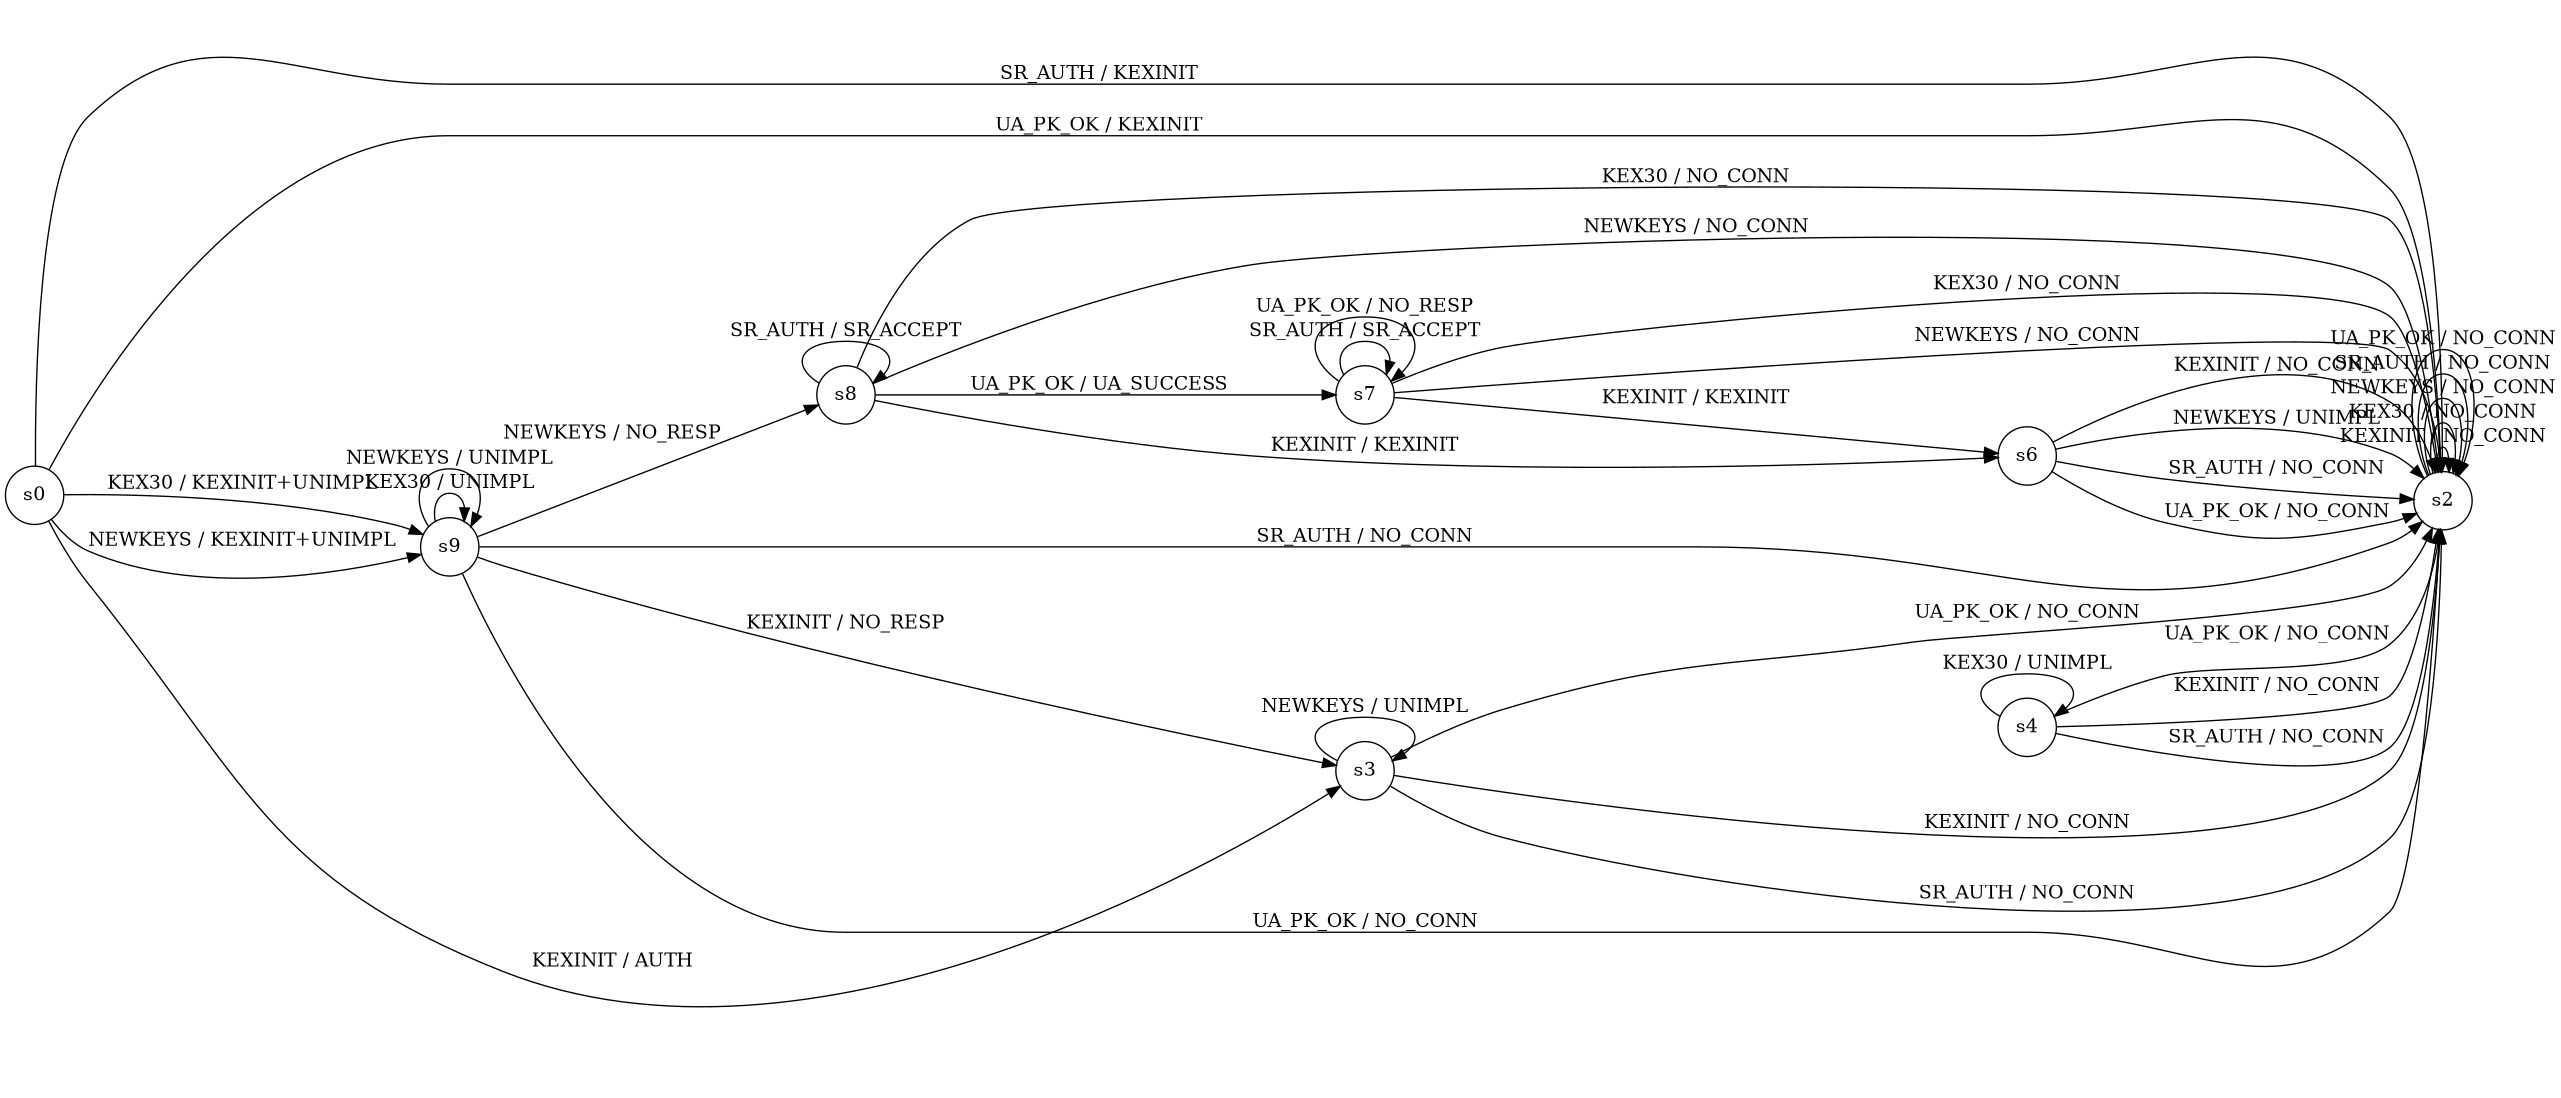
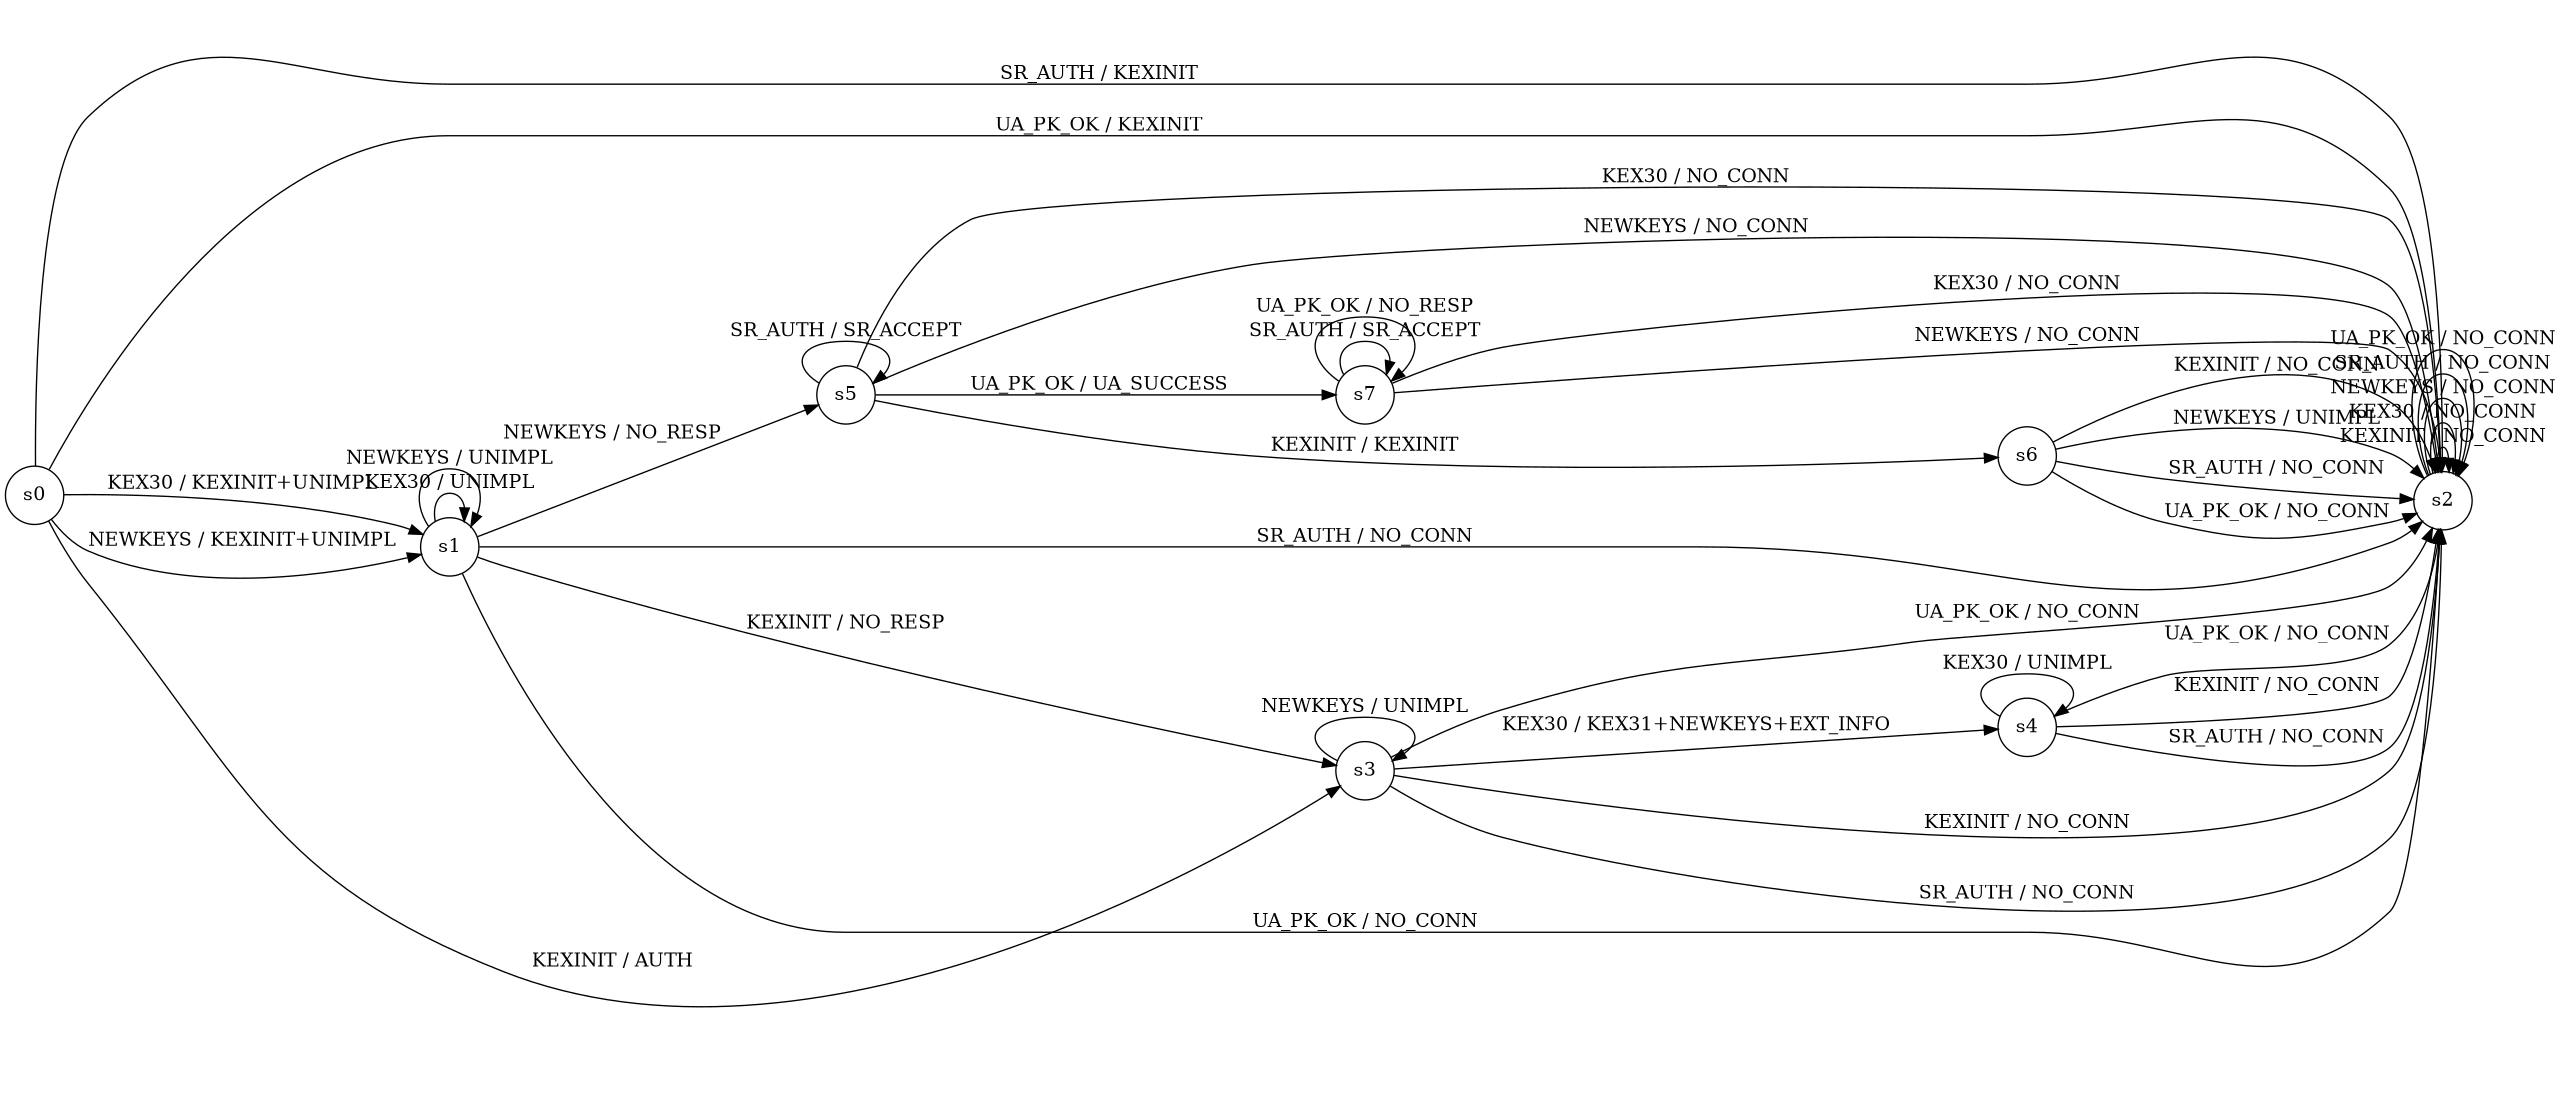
(846, 395) -> (846, 395)
(1689, 425) -> none
(450, 547) -> (450, 547)
none -> (1689, 750)
